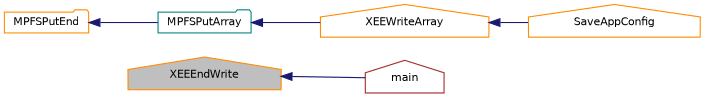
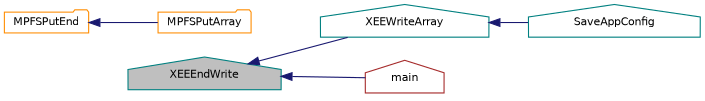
(205, 23) -> (205, 23)
(292, 23) -> (303, 49)
(405, 23) -> (405, 23)
(614, 23) -> (614, 23)
(205, 75) -> (205, 75)
